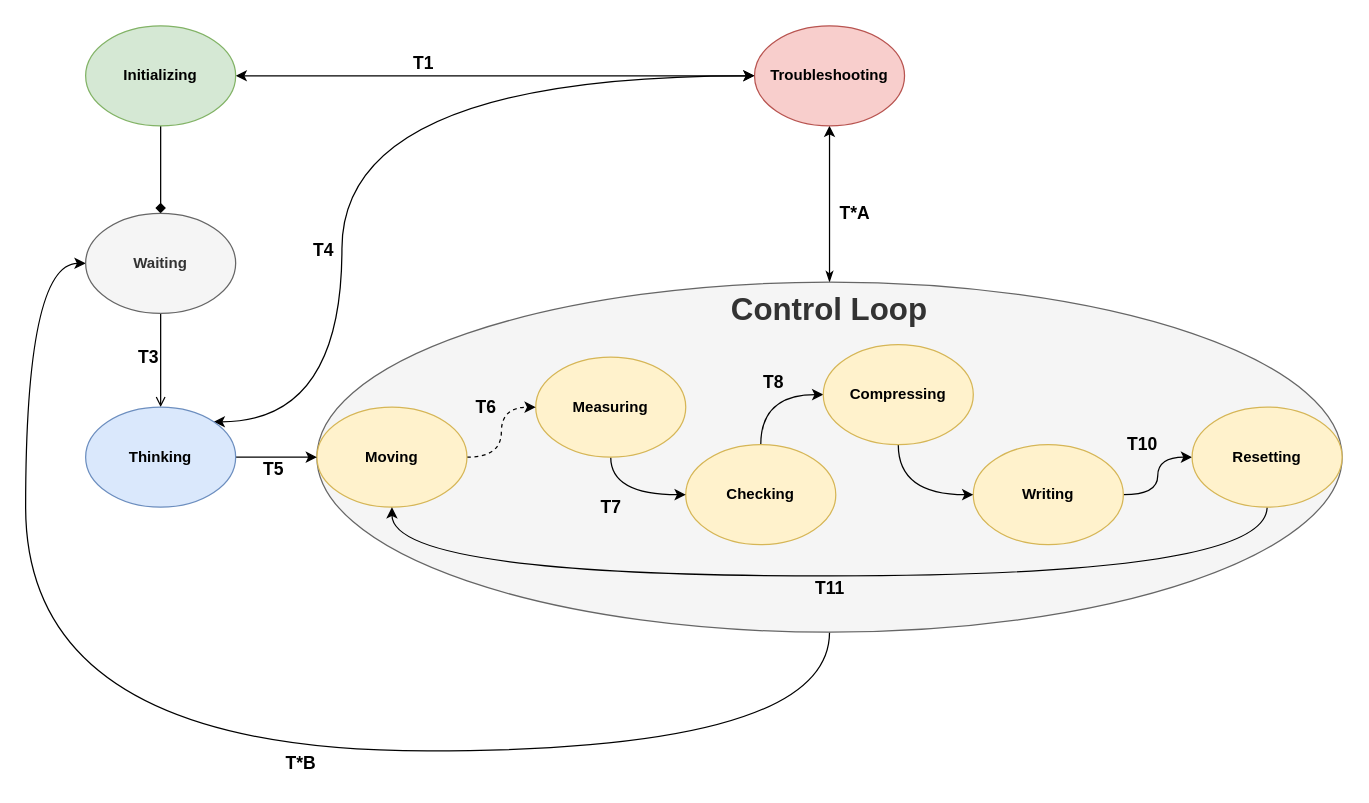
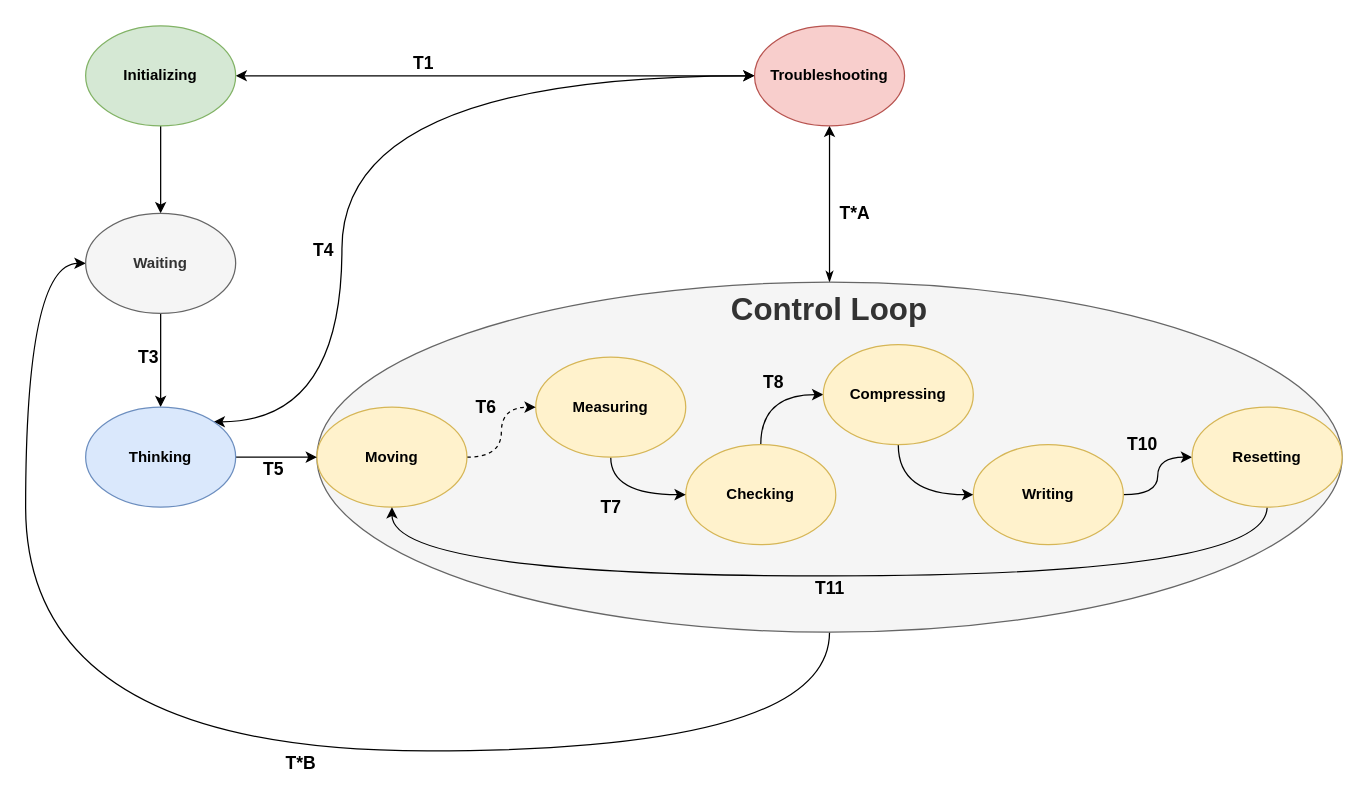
(161, 202) -> (161, 203)
(161, 399) -> (161, 397)
